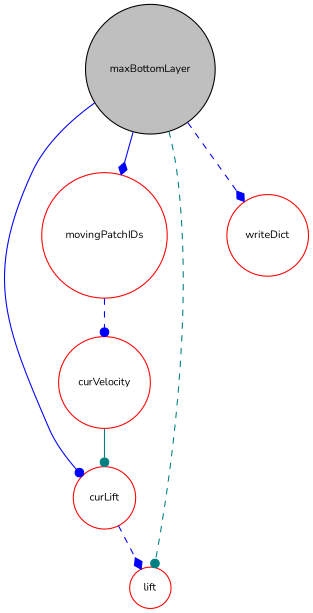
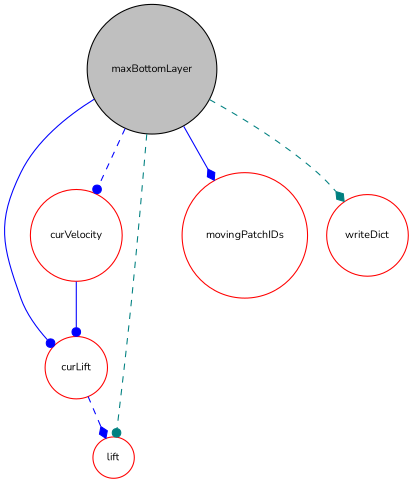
(212, 157) -> (276, 141)
(104, 313) -> (112, 157)
(104, 443) -> (76, 305)
